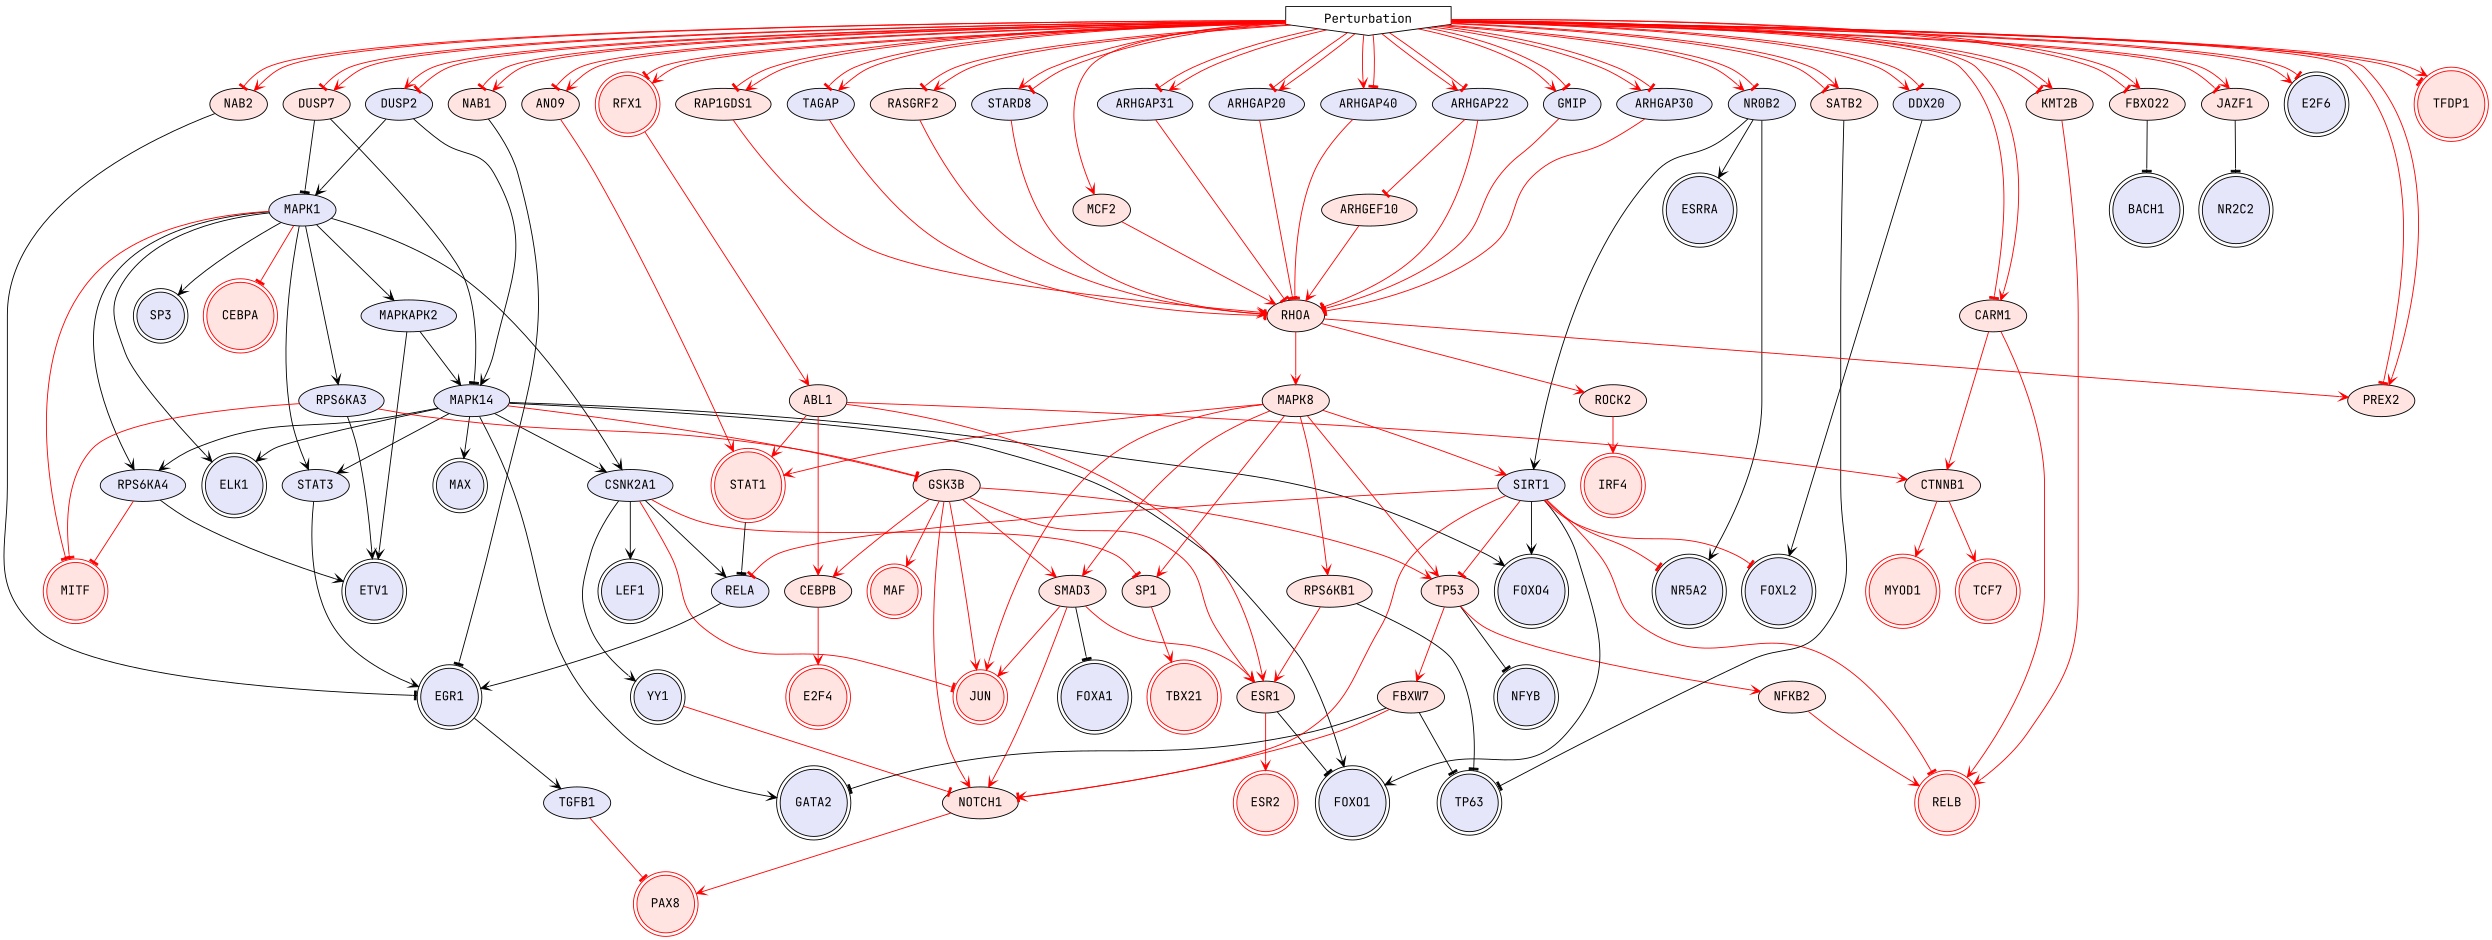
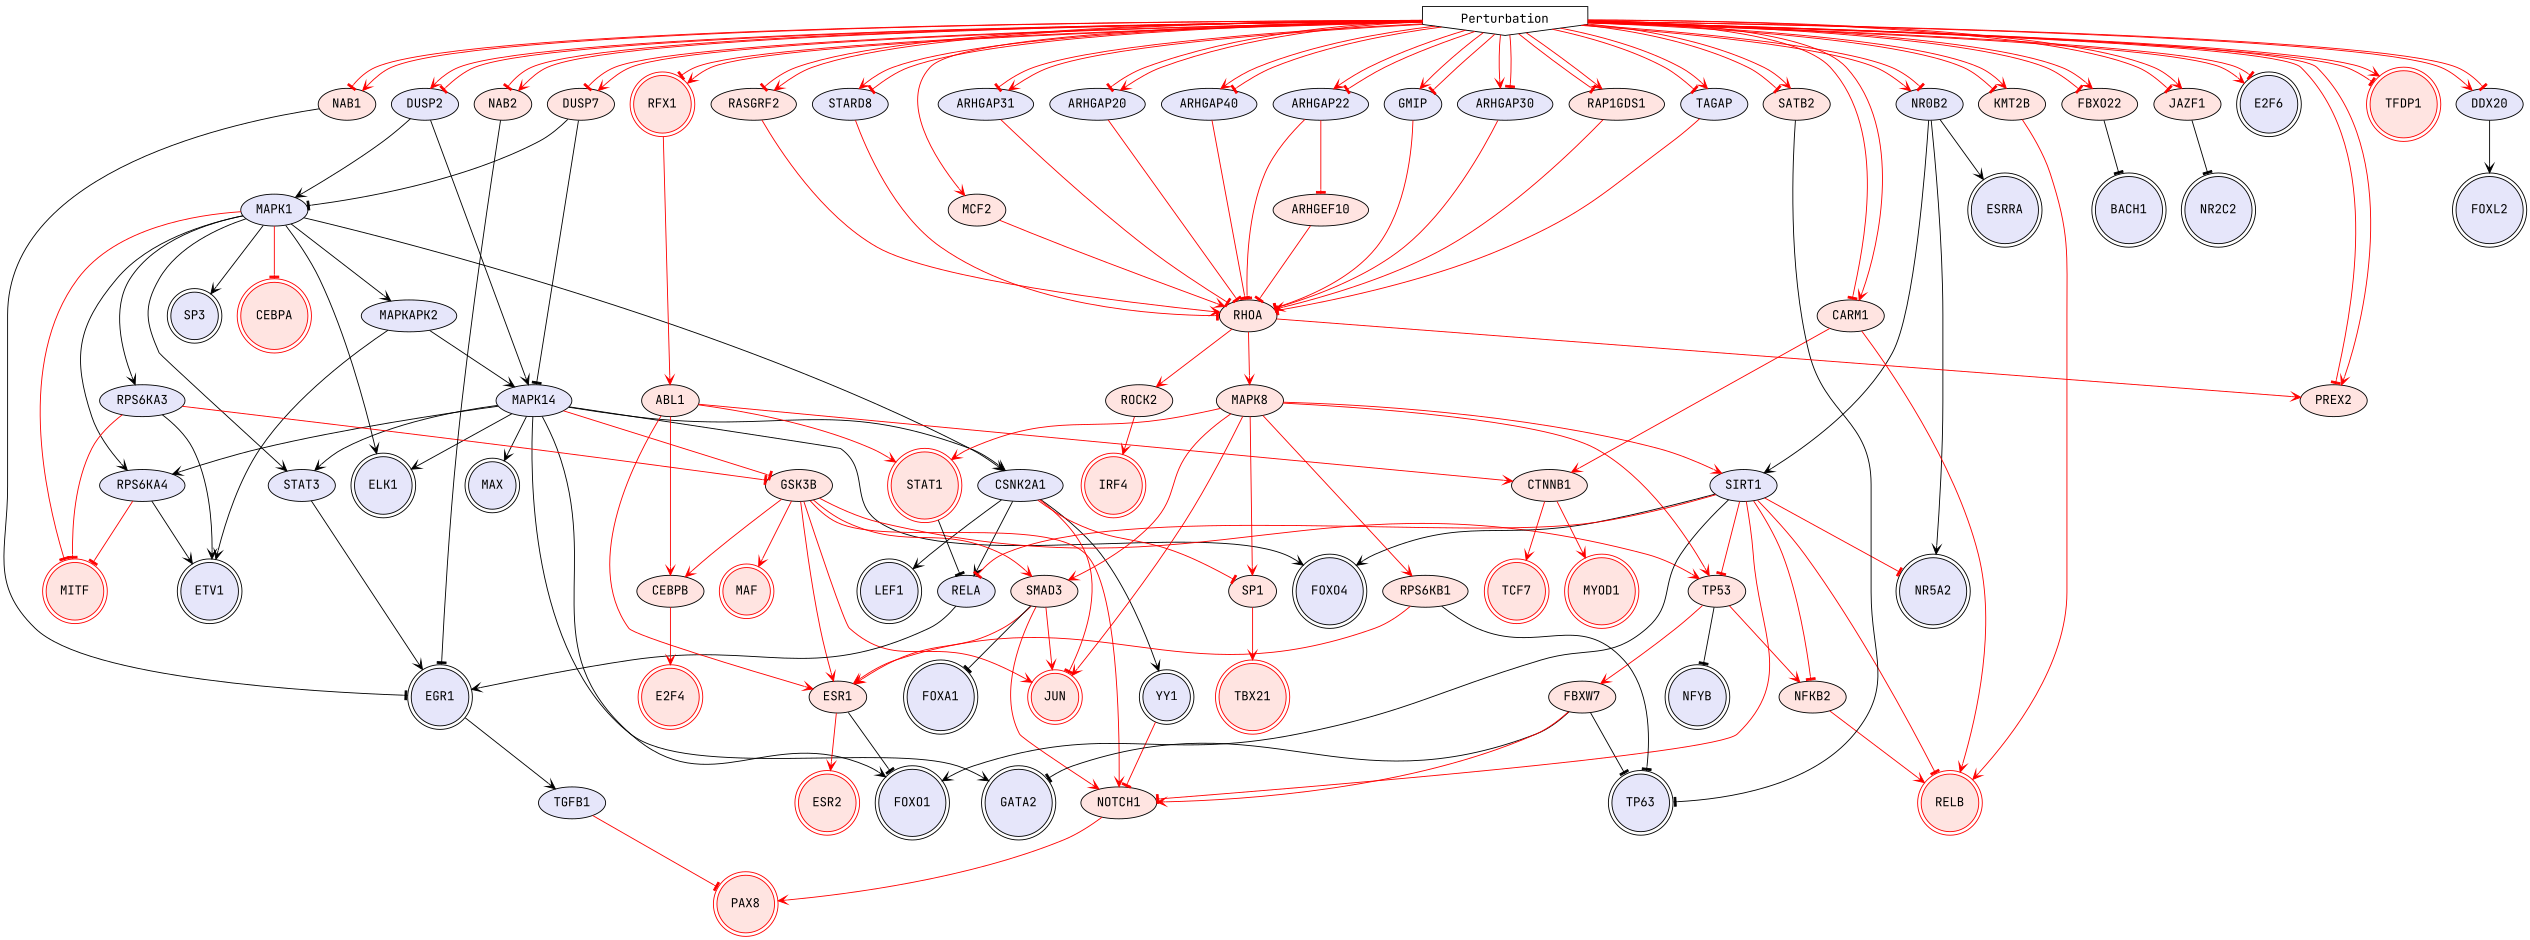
(551, 104) -> none
(1335, 260) -> (1286, 261)
(1644, 539) -> (1792, 585)
